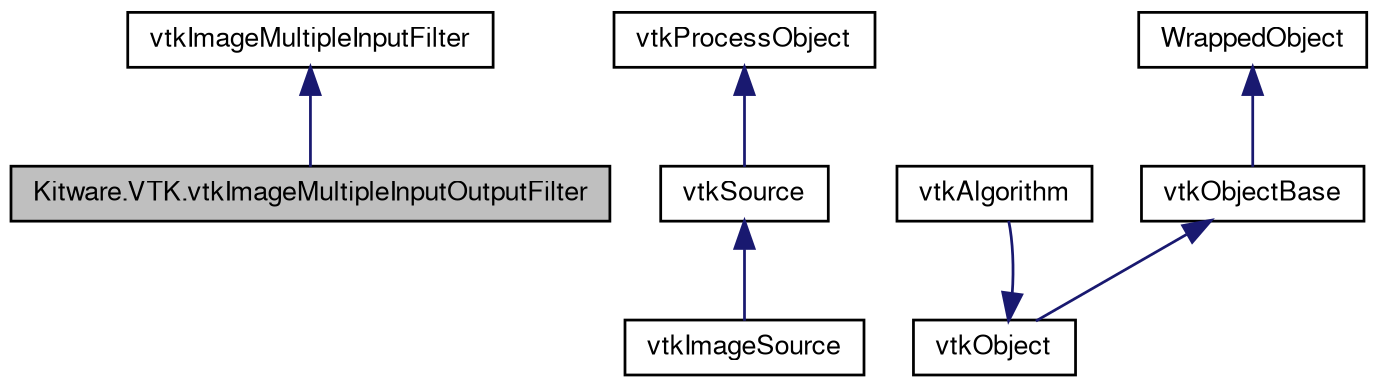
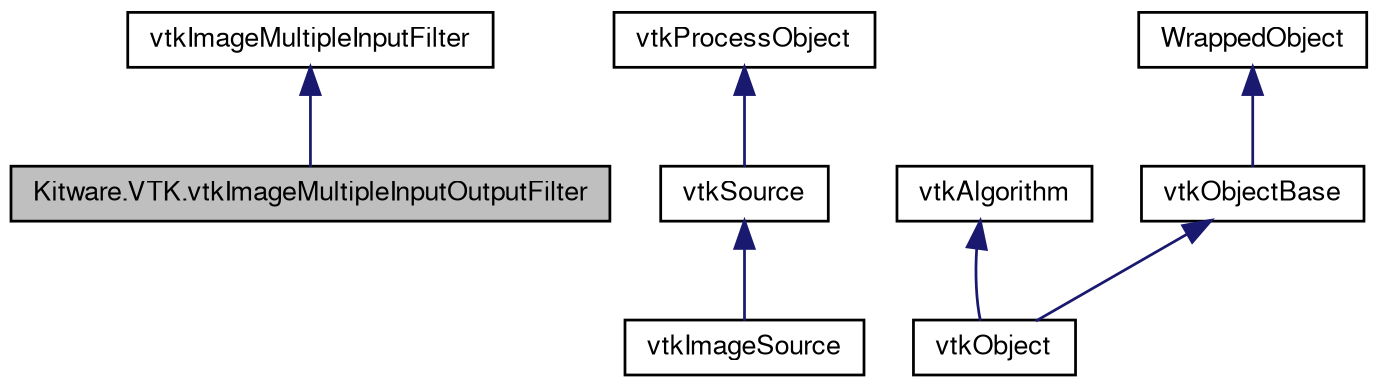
(1013, 257) -> (976, 285)
